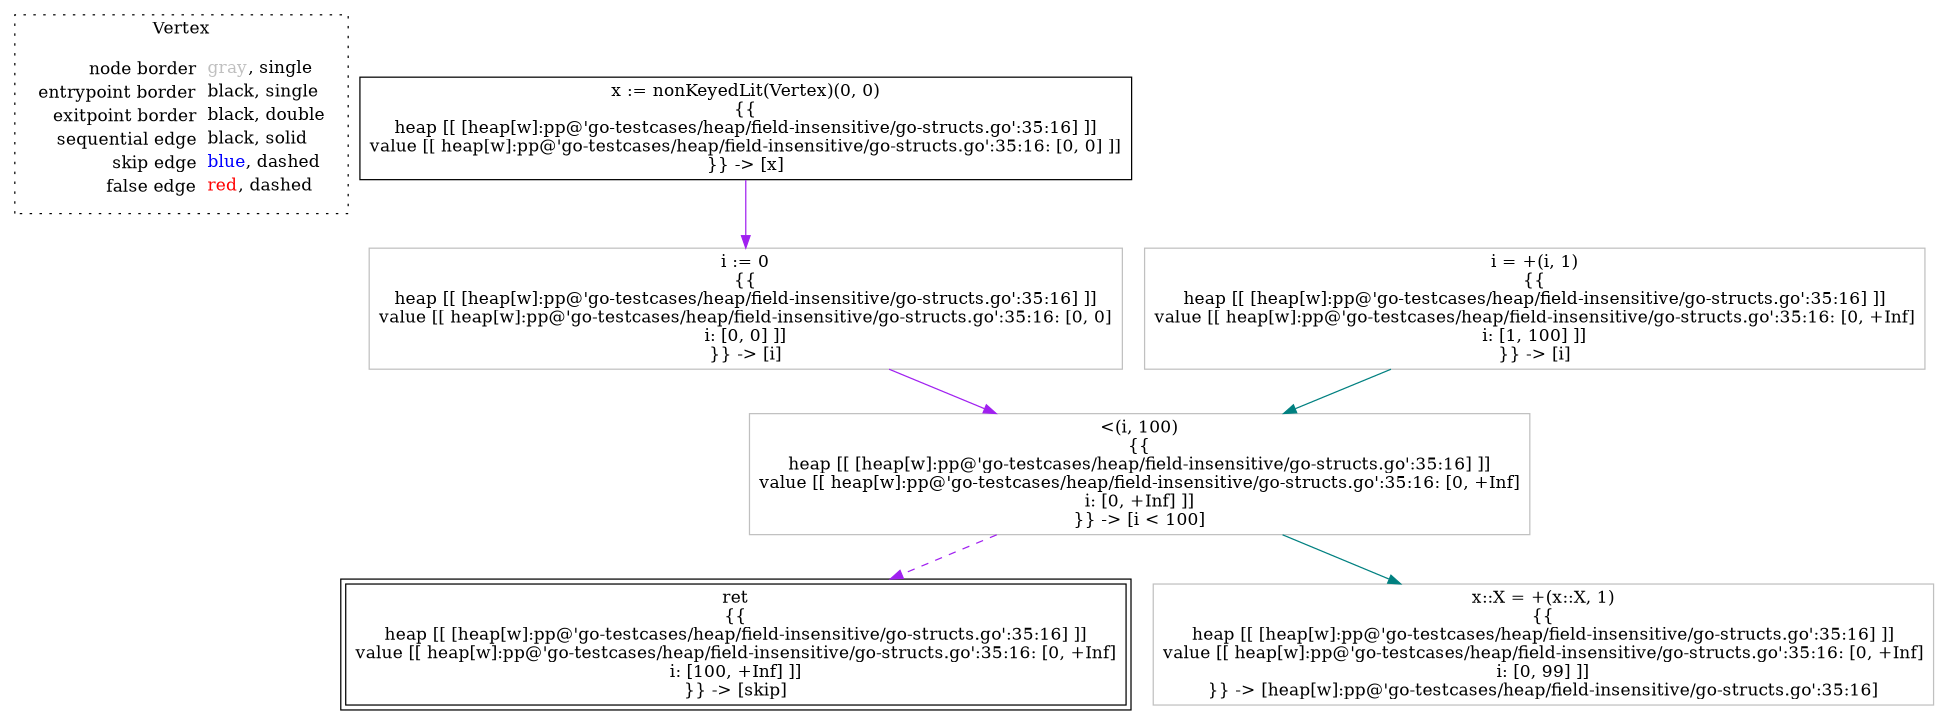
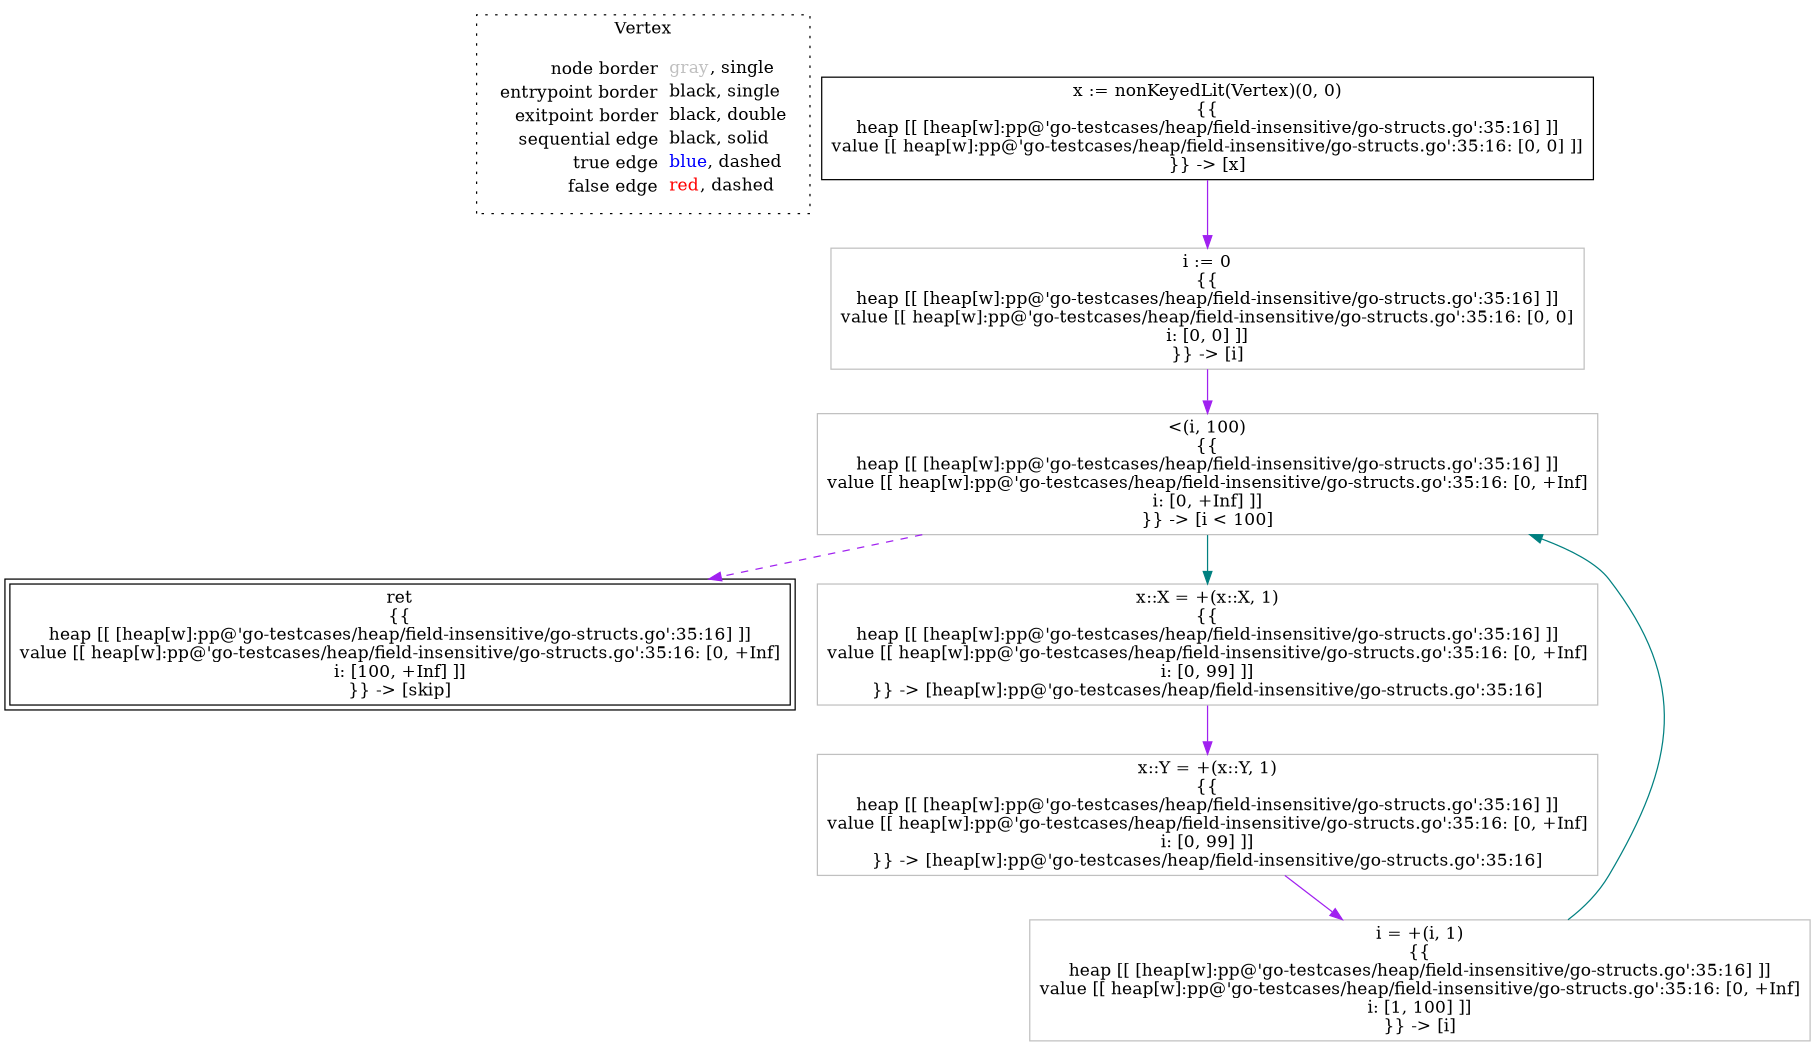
(157, 163) -> (619, 163)
none -> (1208, 815)
